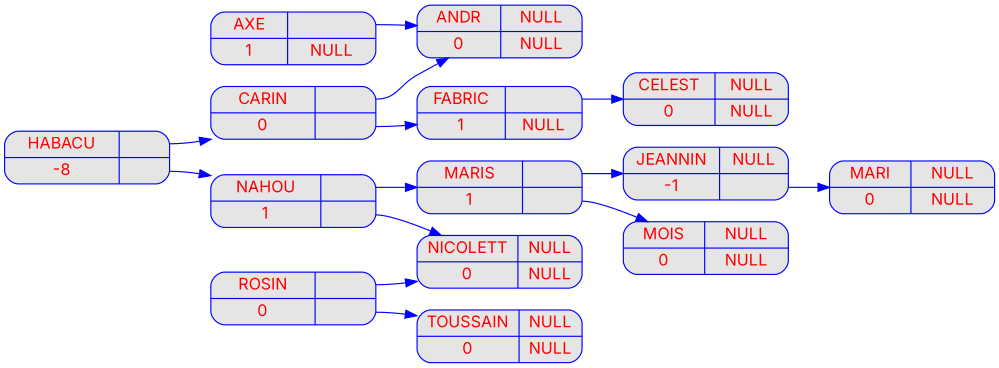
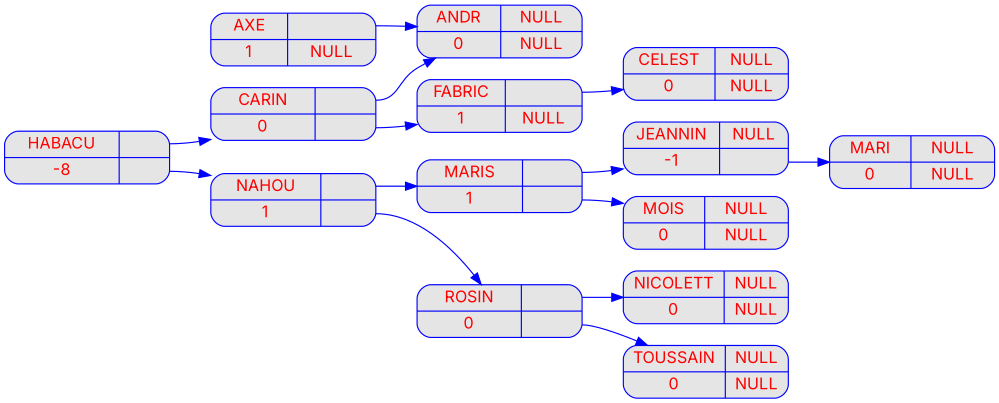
(404, 221) -> (431, 234)
